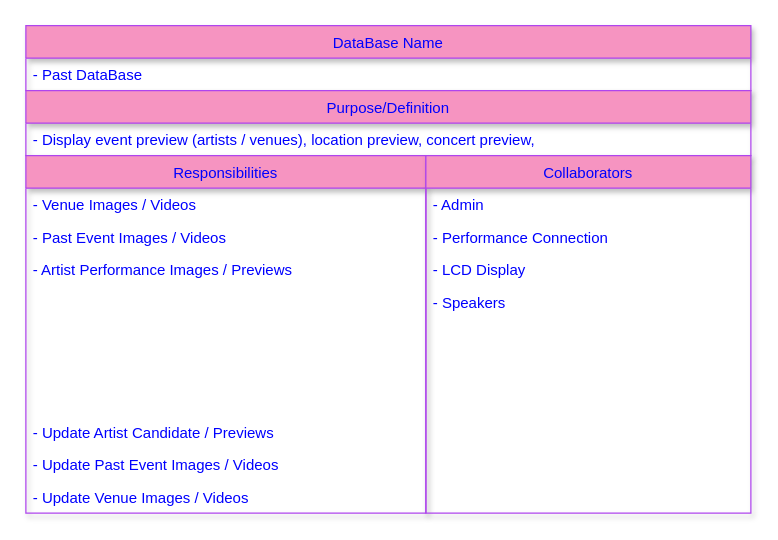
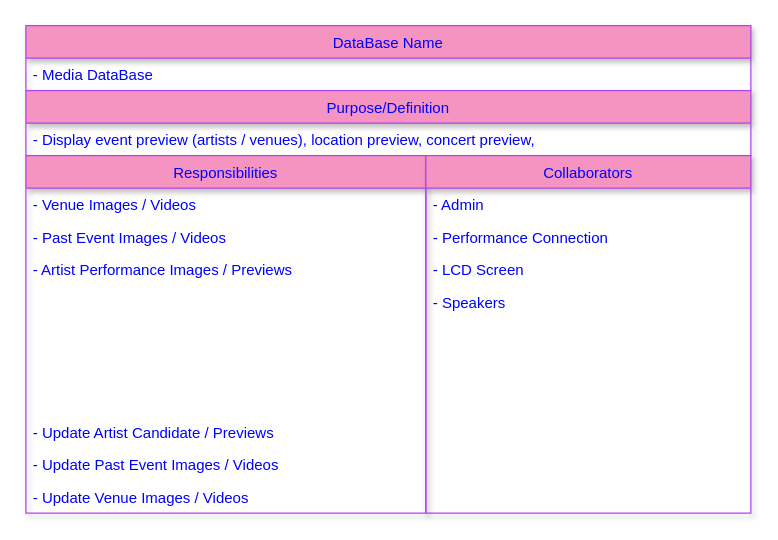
(92, 75) -> (94, 75)
(479, 270) -> (479, 270)
